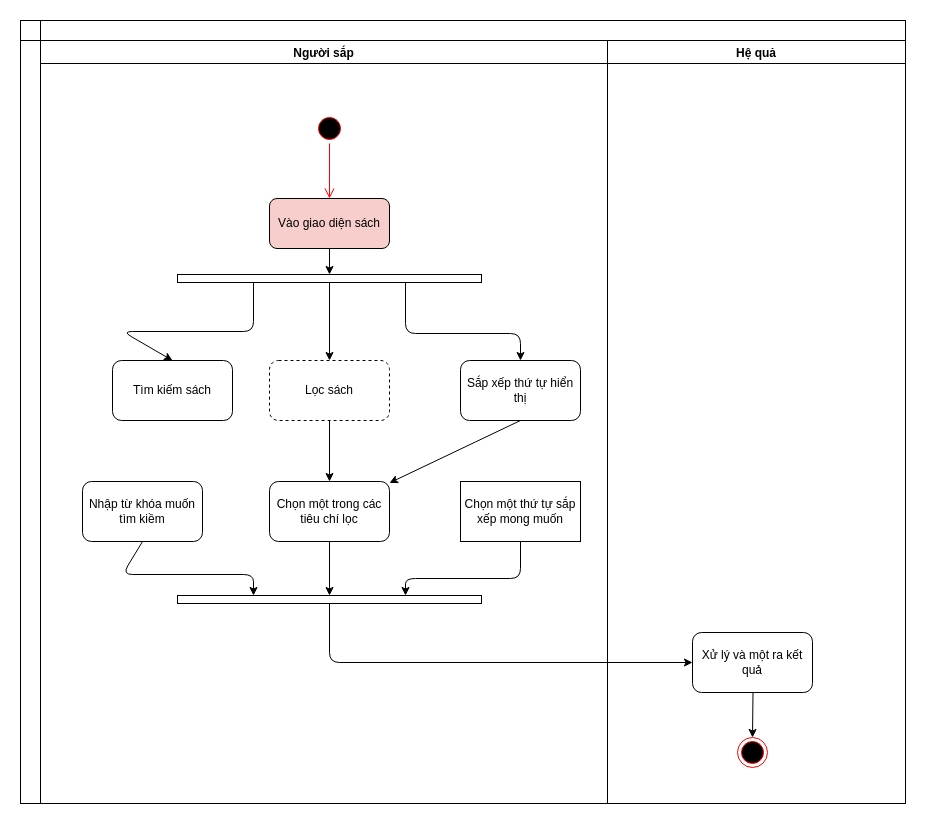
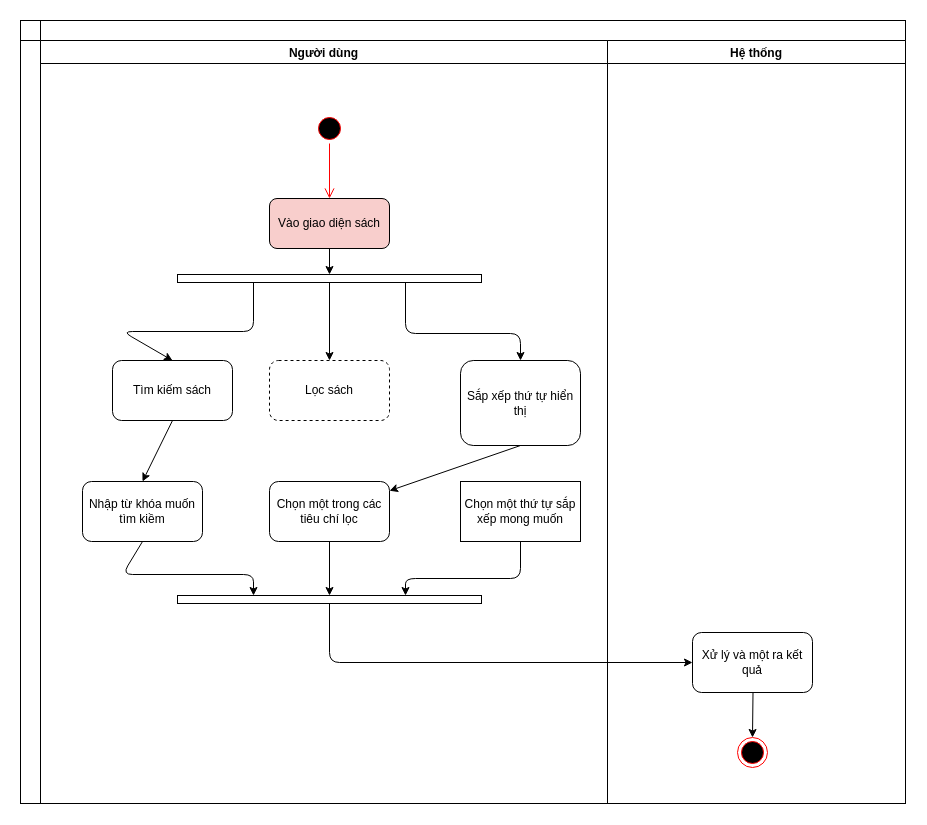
(324, 53) -> (324, 53)
(756, 53) -> (756, 53)
(521, 391) -> (521, 403)
none -> (159, 448)
(330, 448) -> none
